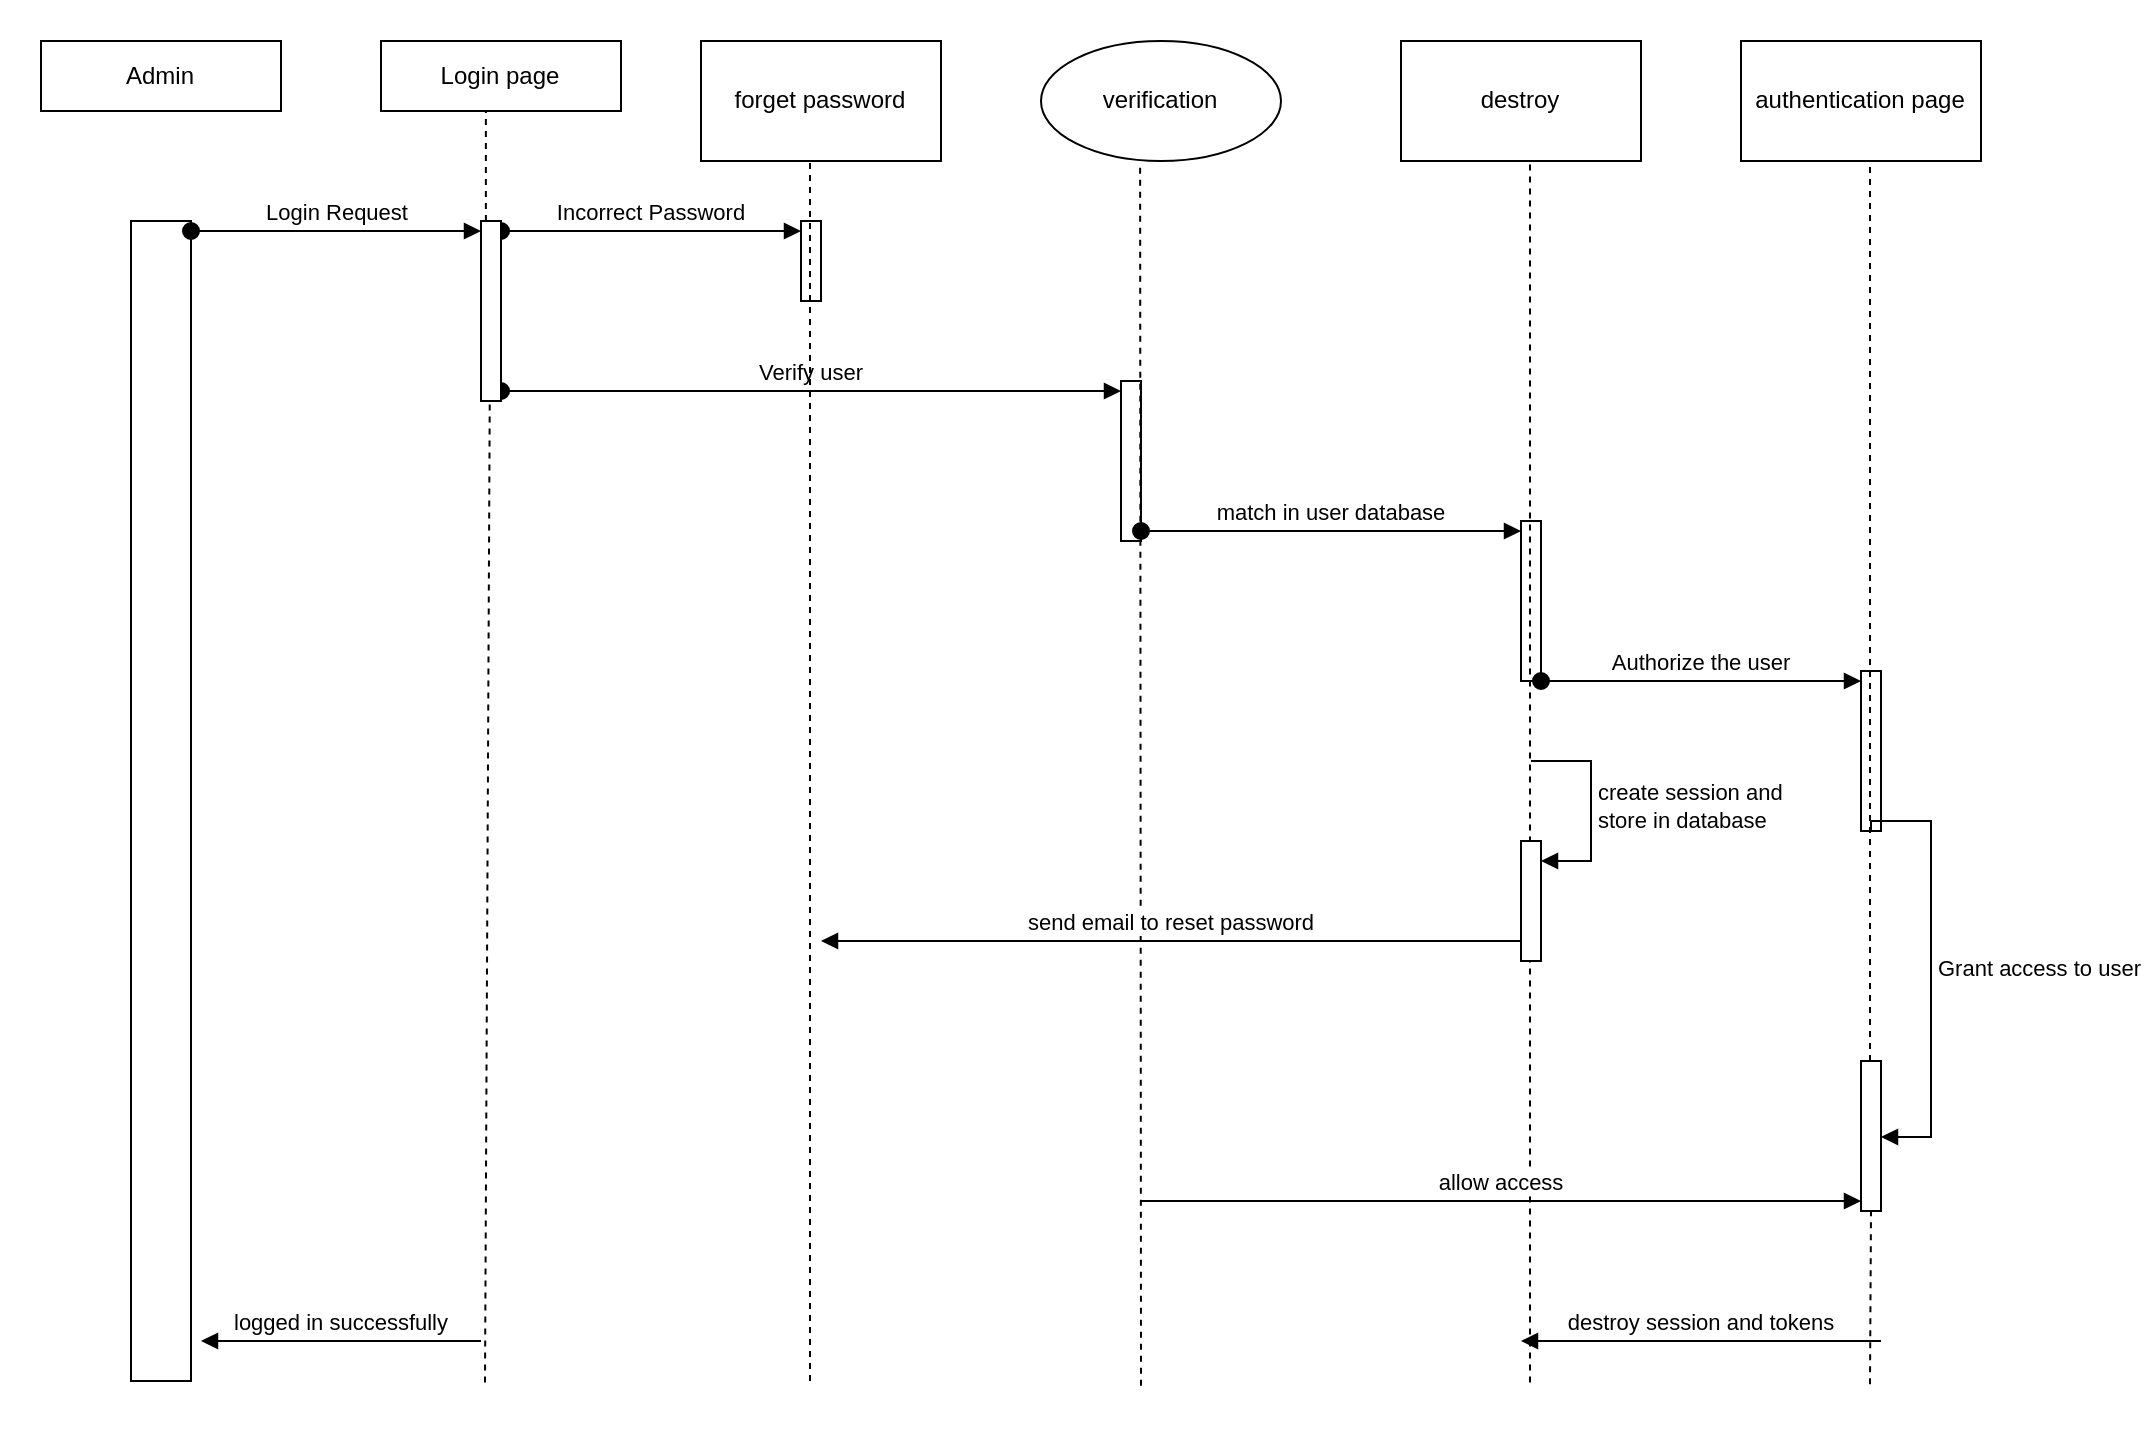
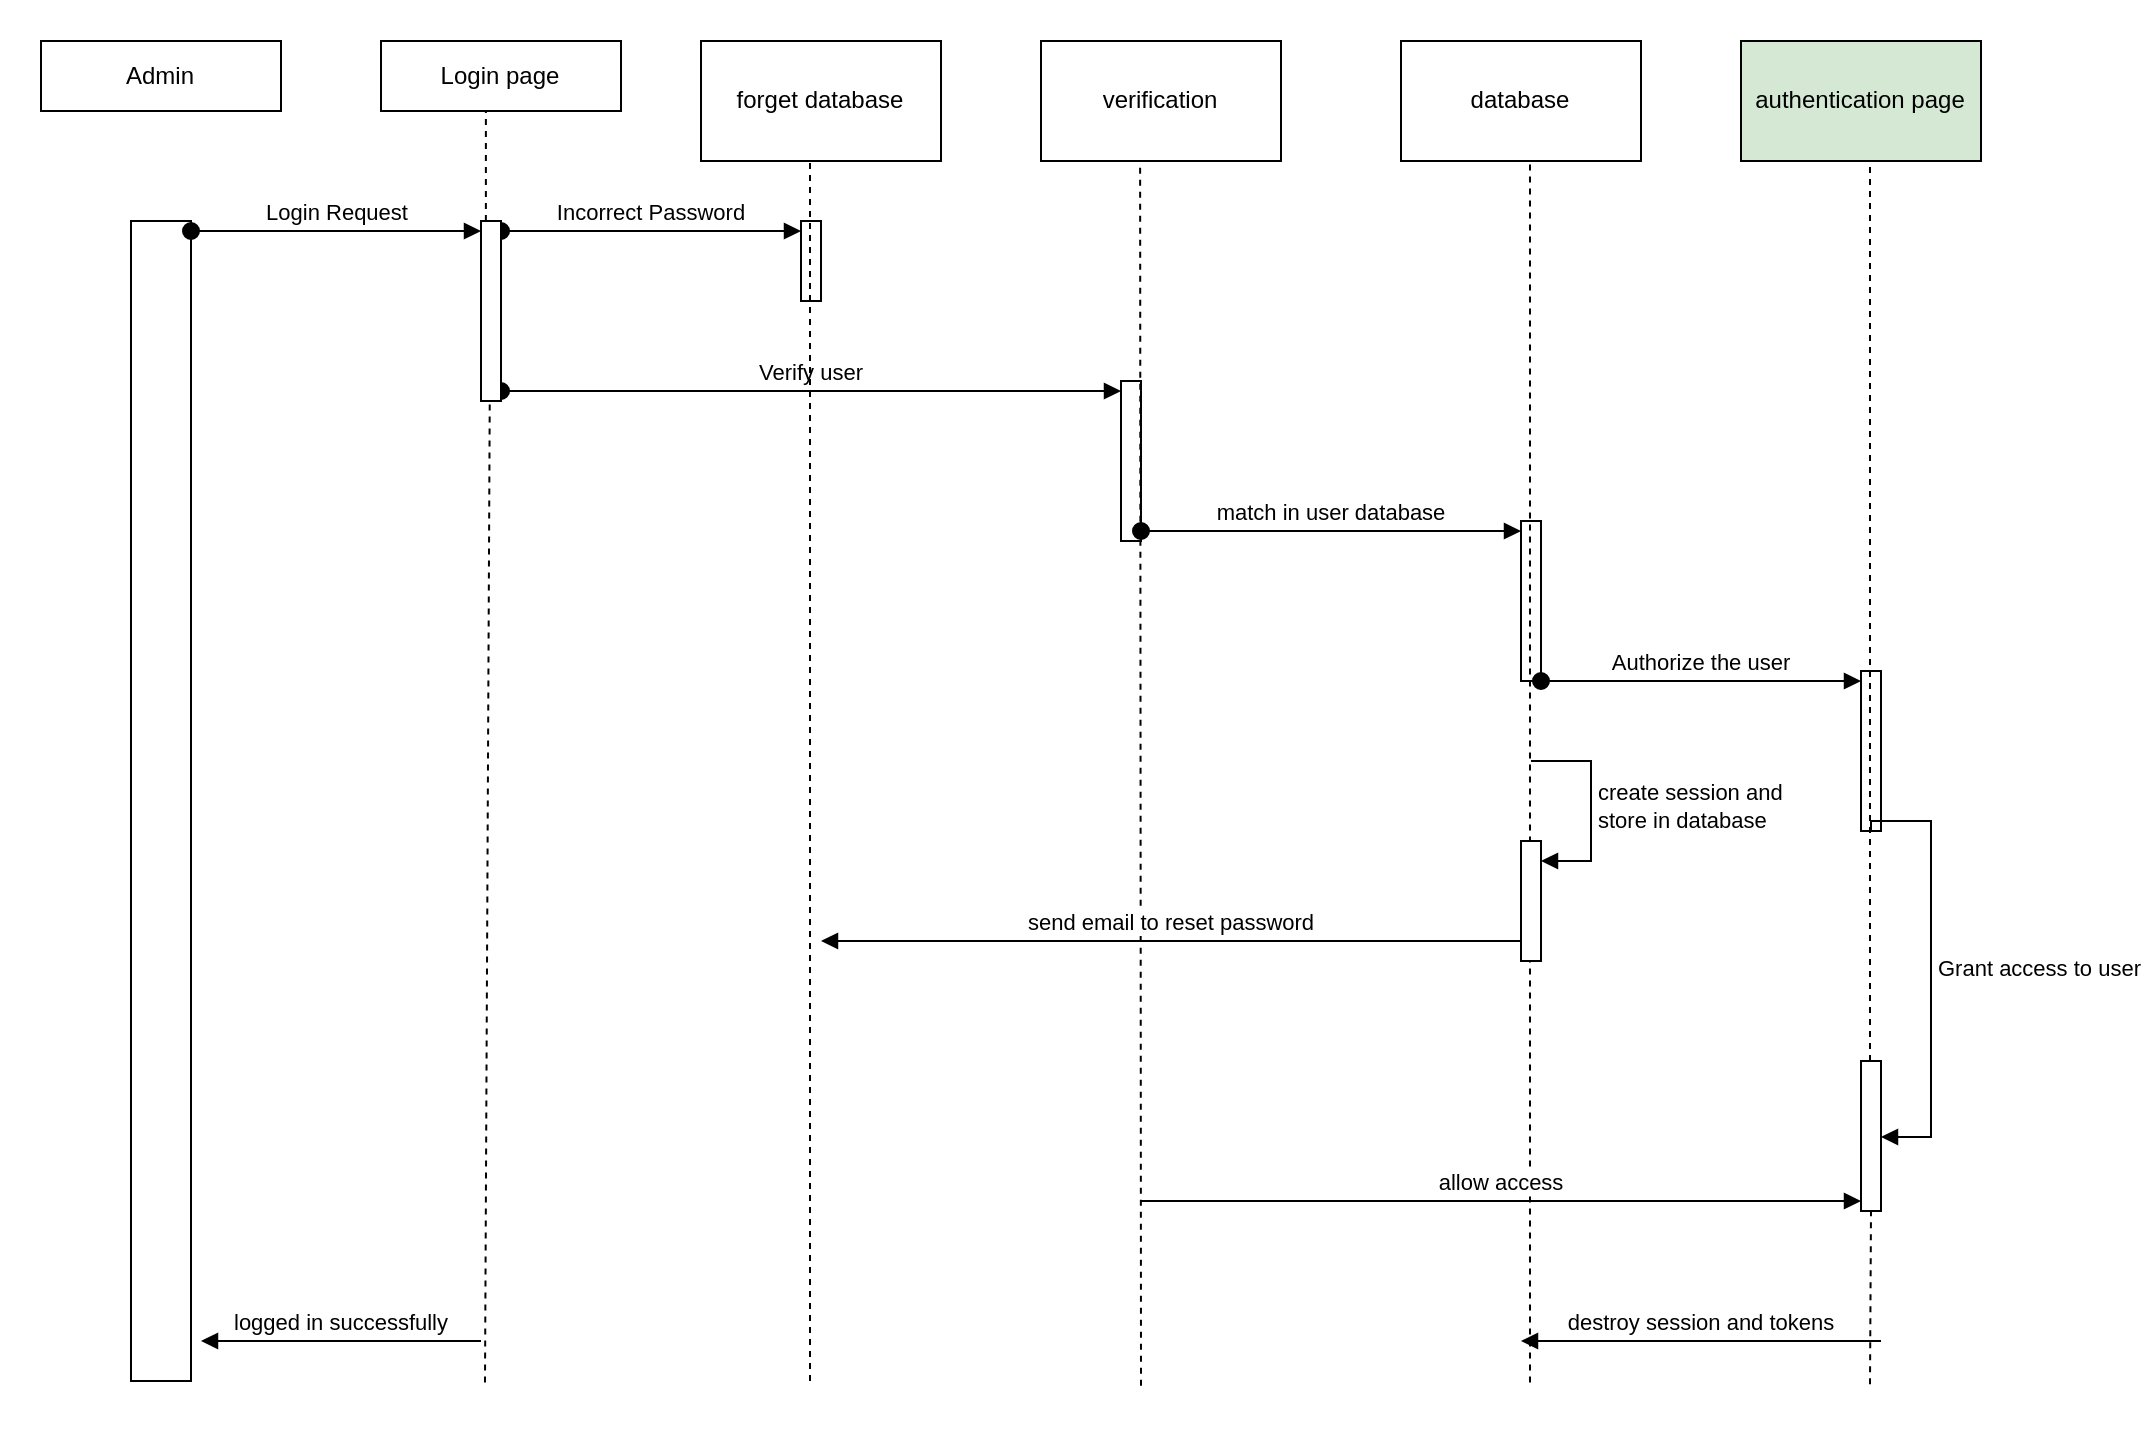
(821, 101) -> (821, 101)
(1161, 101) -> (1161, 101)
(1521, 101) -> (1521, 101)
(1861, 101) -> (1861, 101)
